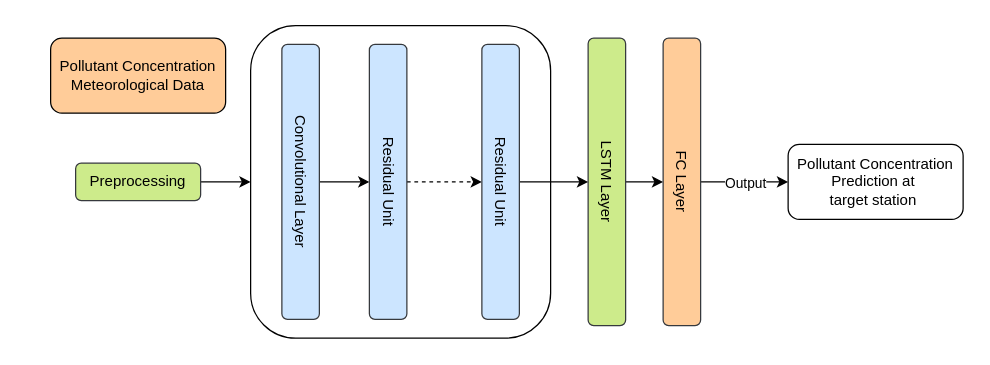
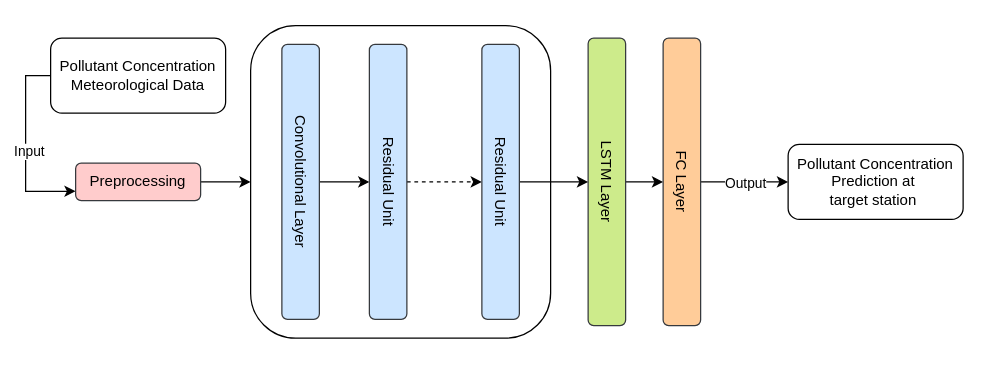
(138, 76) -> (138, 76)
none -> (26, 142)
(138, 182) -> (138, 182)
